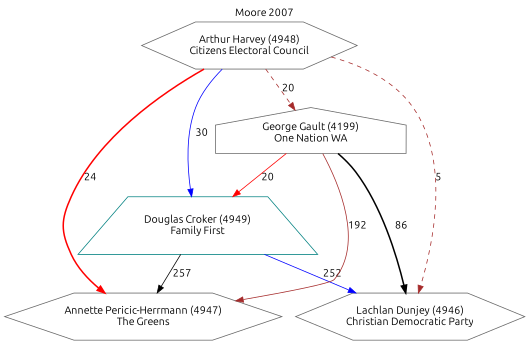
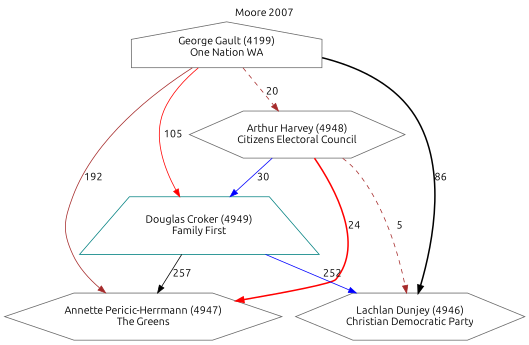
(278, 86) -> (258, 86)
(268, 177) -> (173, 135)
